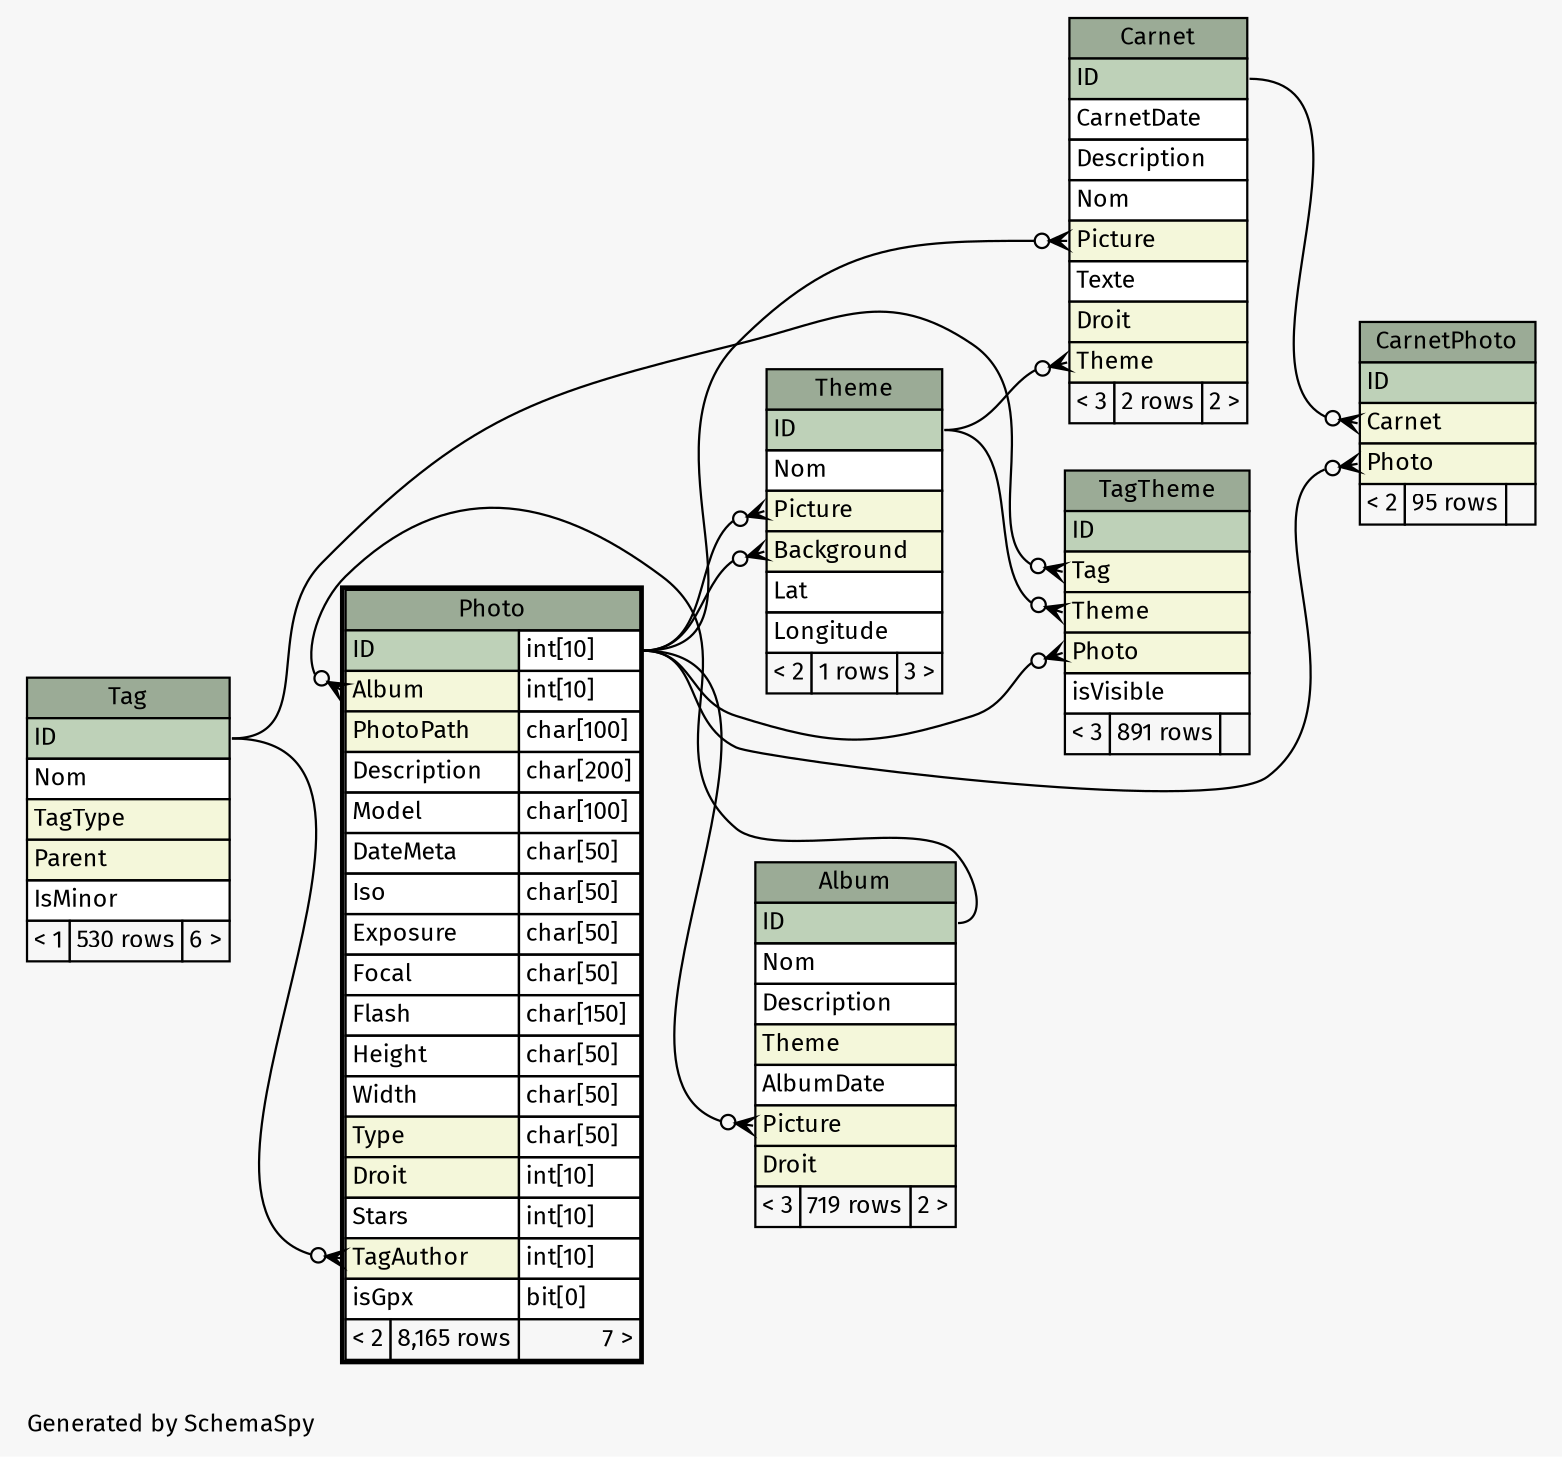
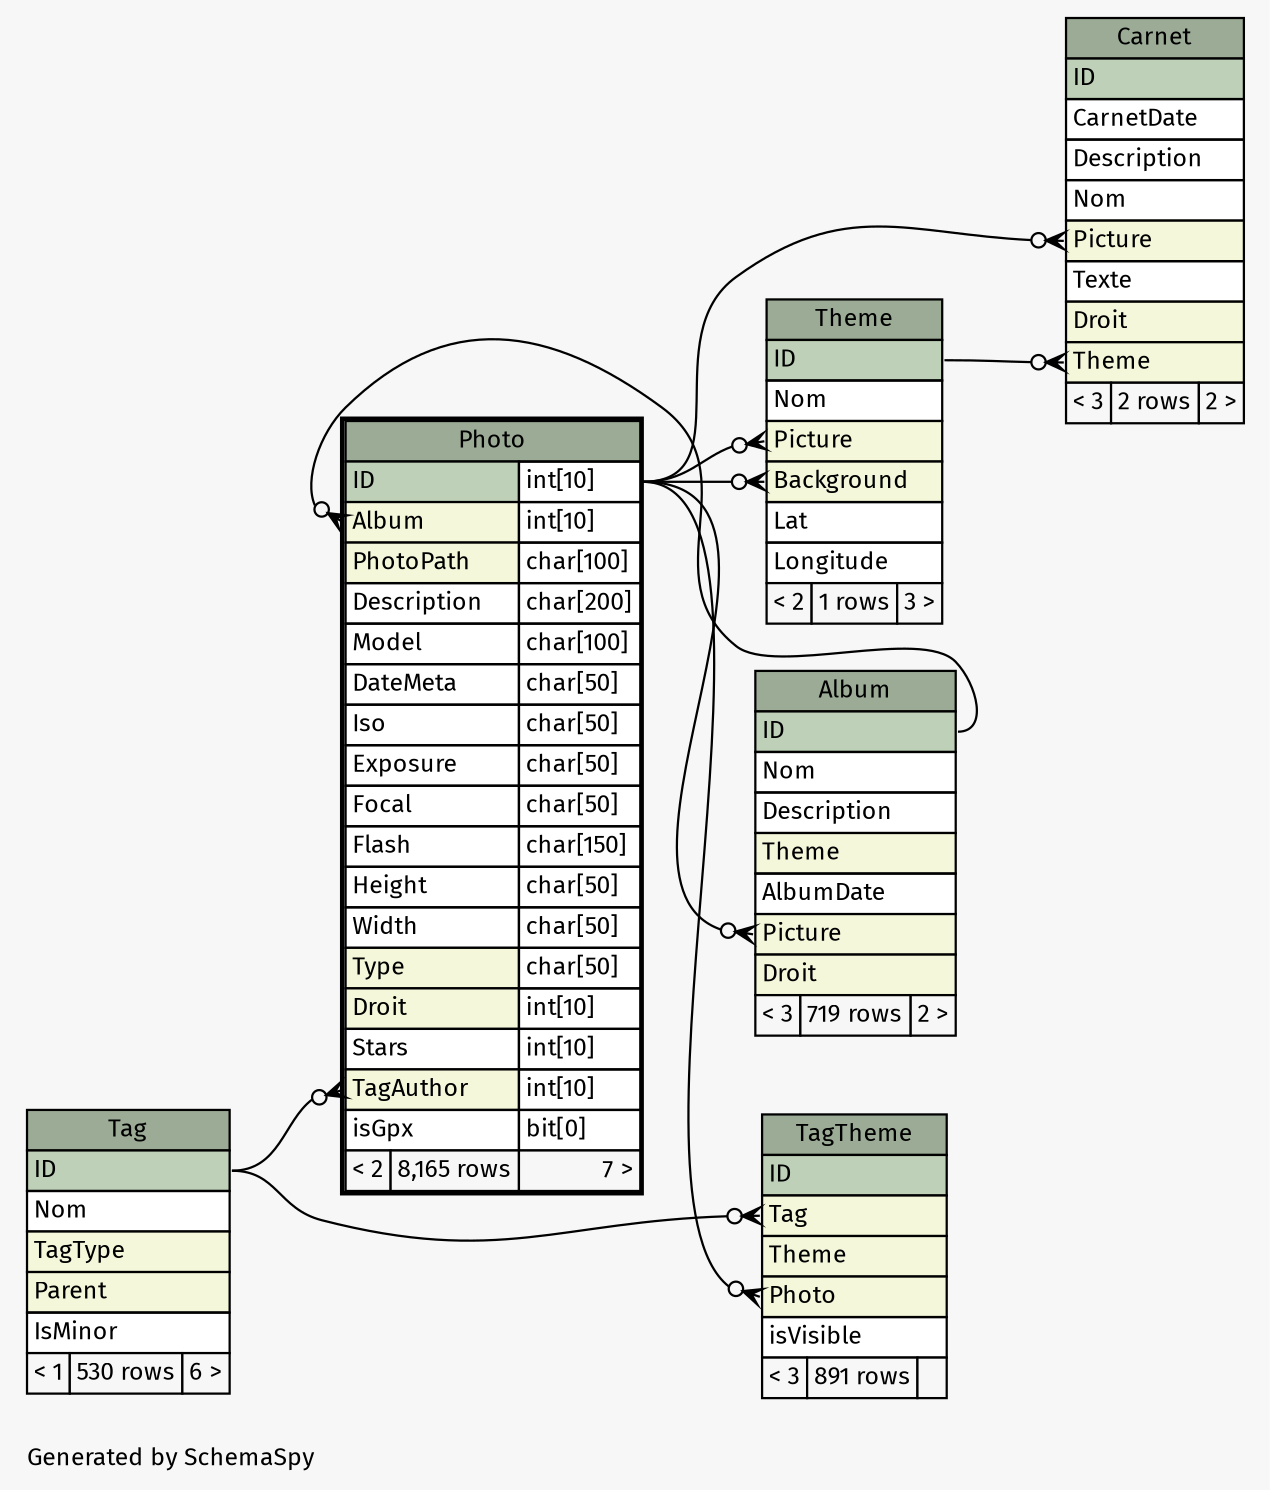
(1448, 423) -> none
(997, 479) -> none
